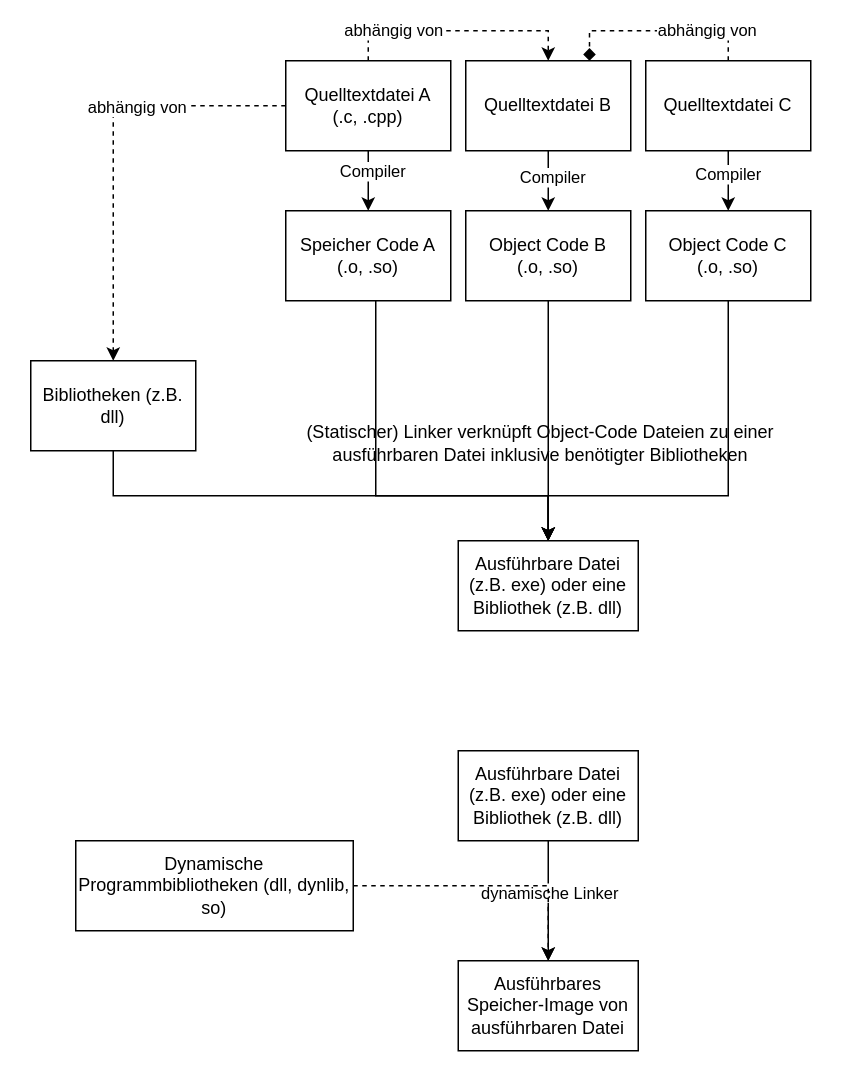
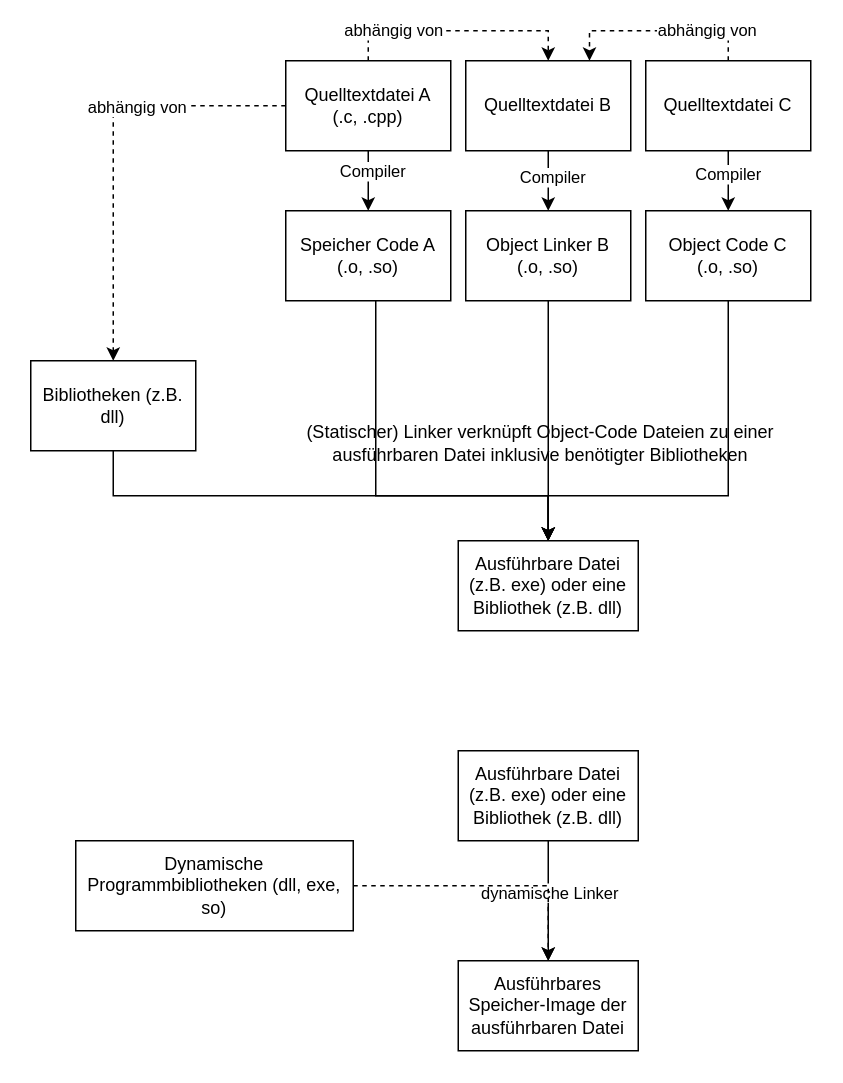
(590, 47) -> (590, 48)
(548, 256) -> (548, 256)
(215, 886) -> (215, 886)
(548, 1006) -> (548, 1006)
